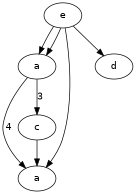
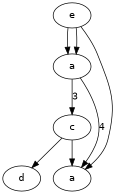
(86, 38) -> (49, 150)
